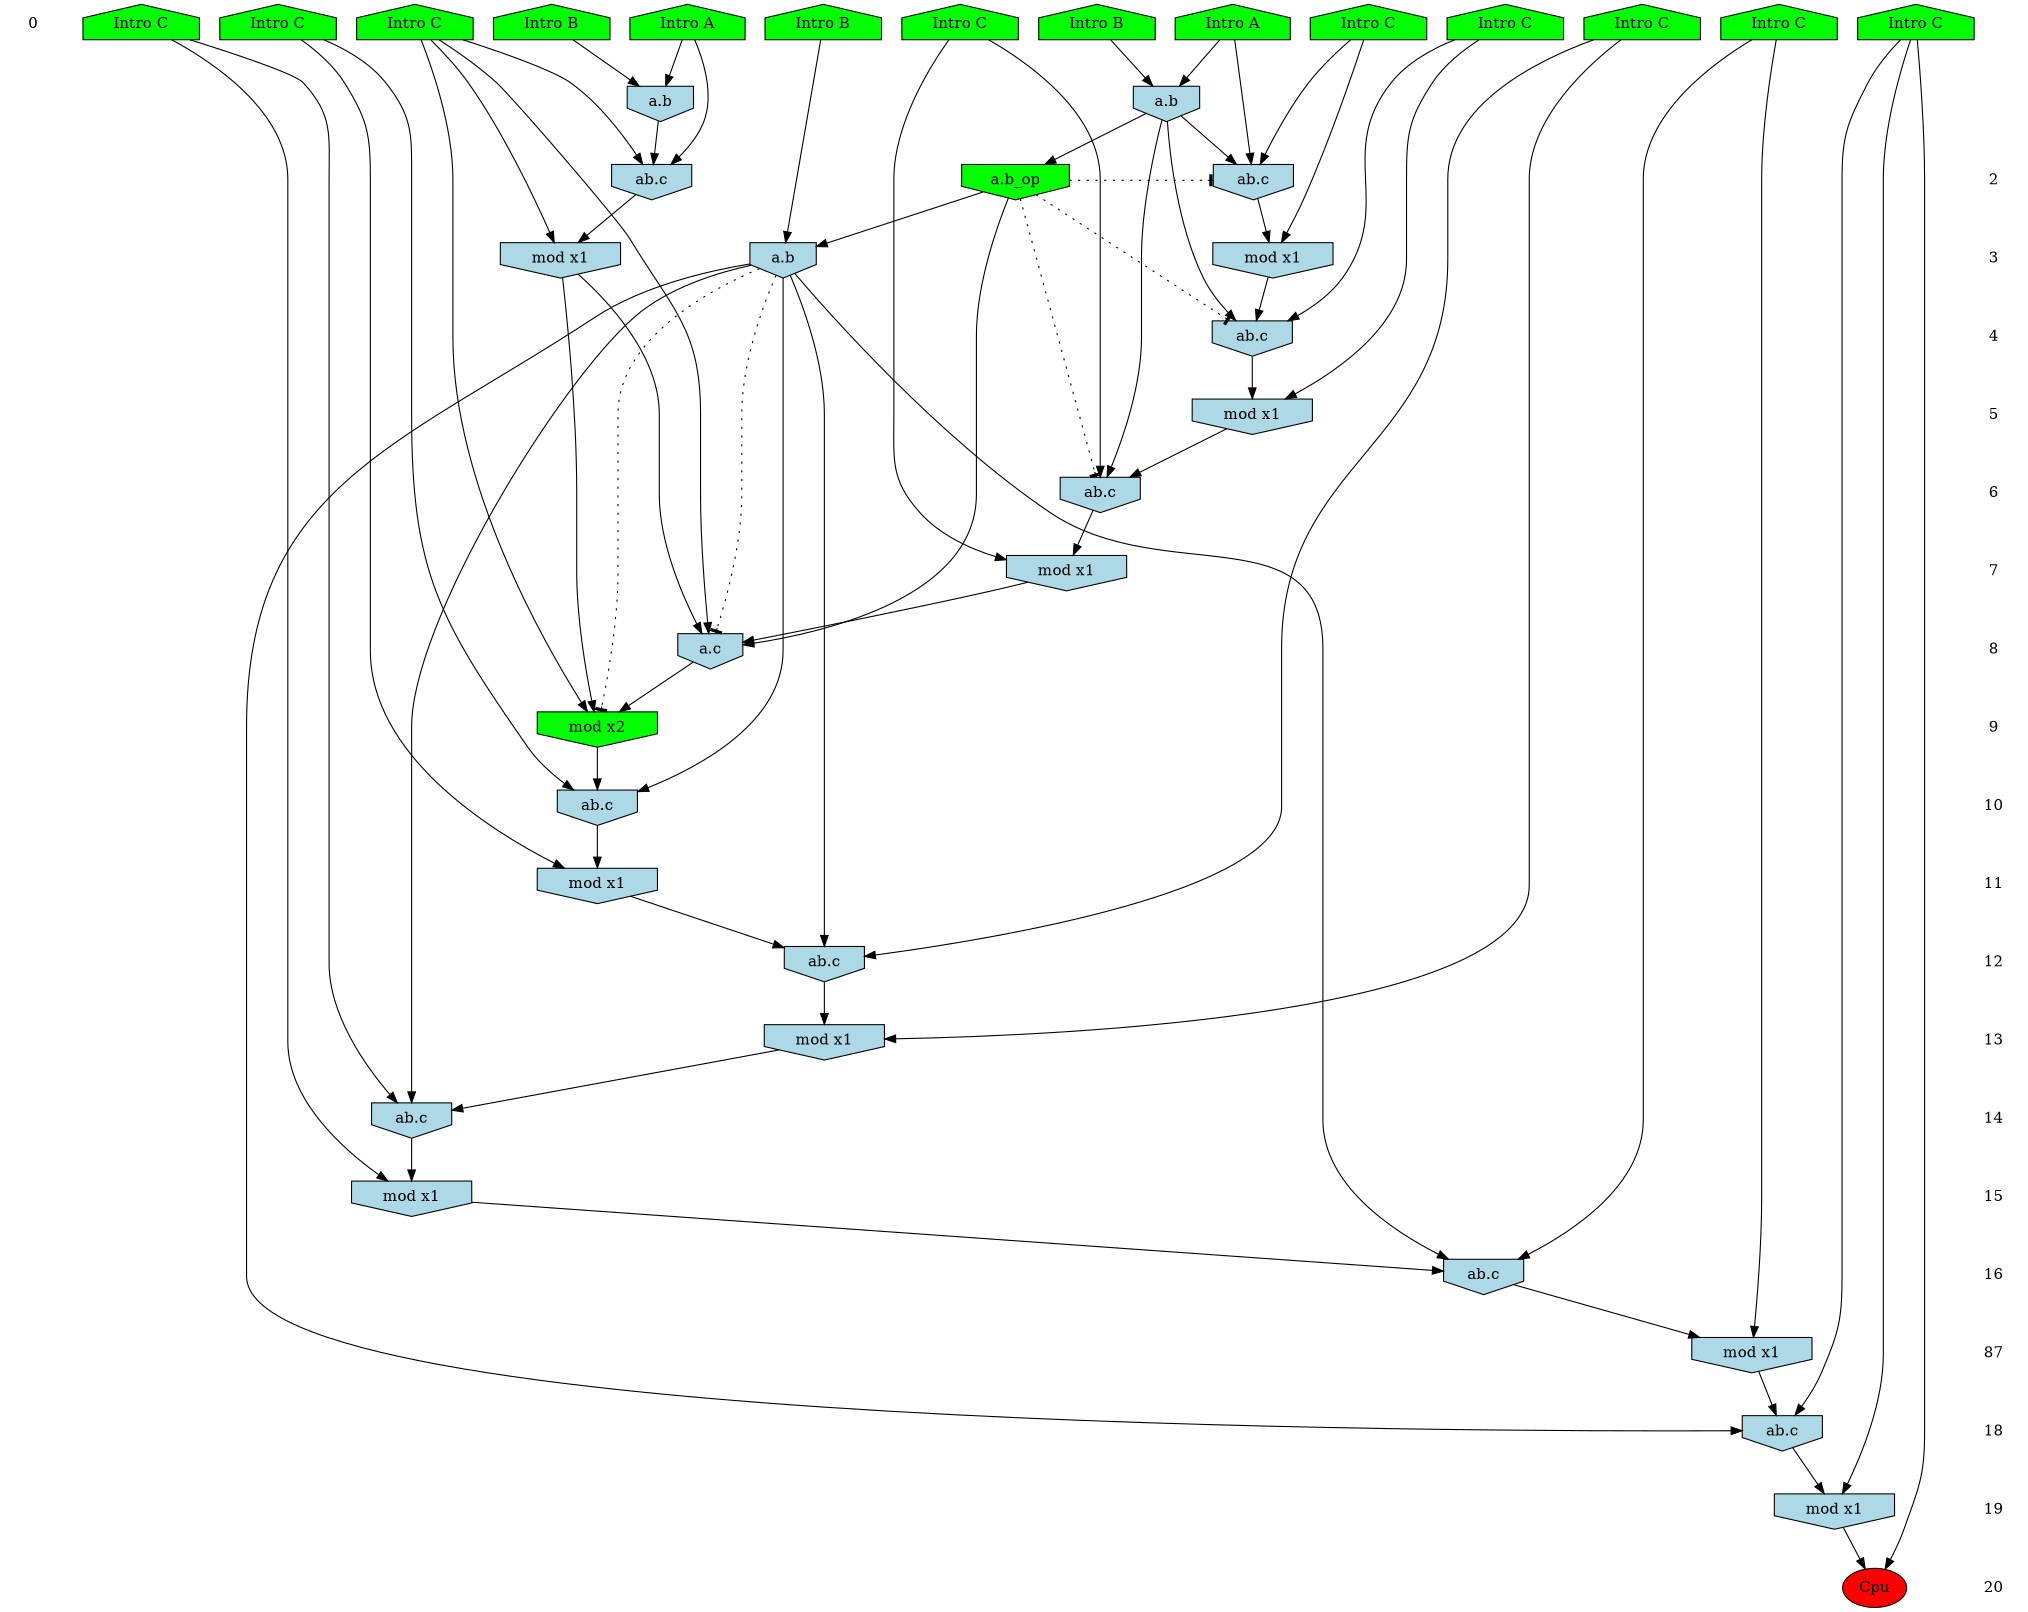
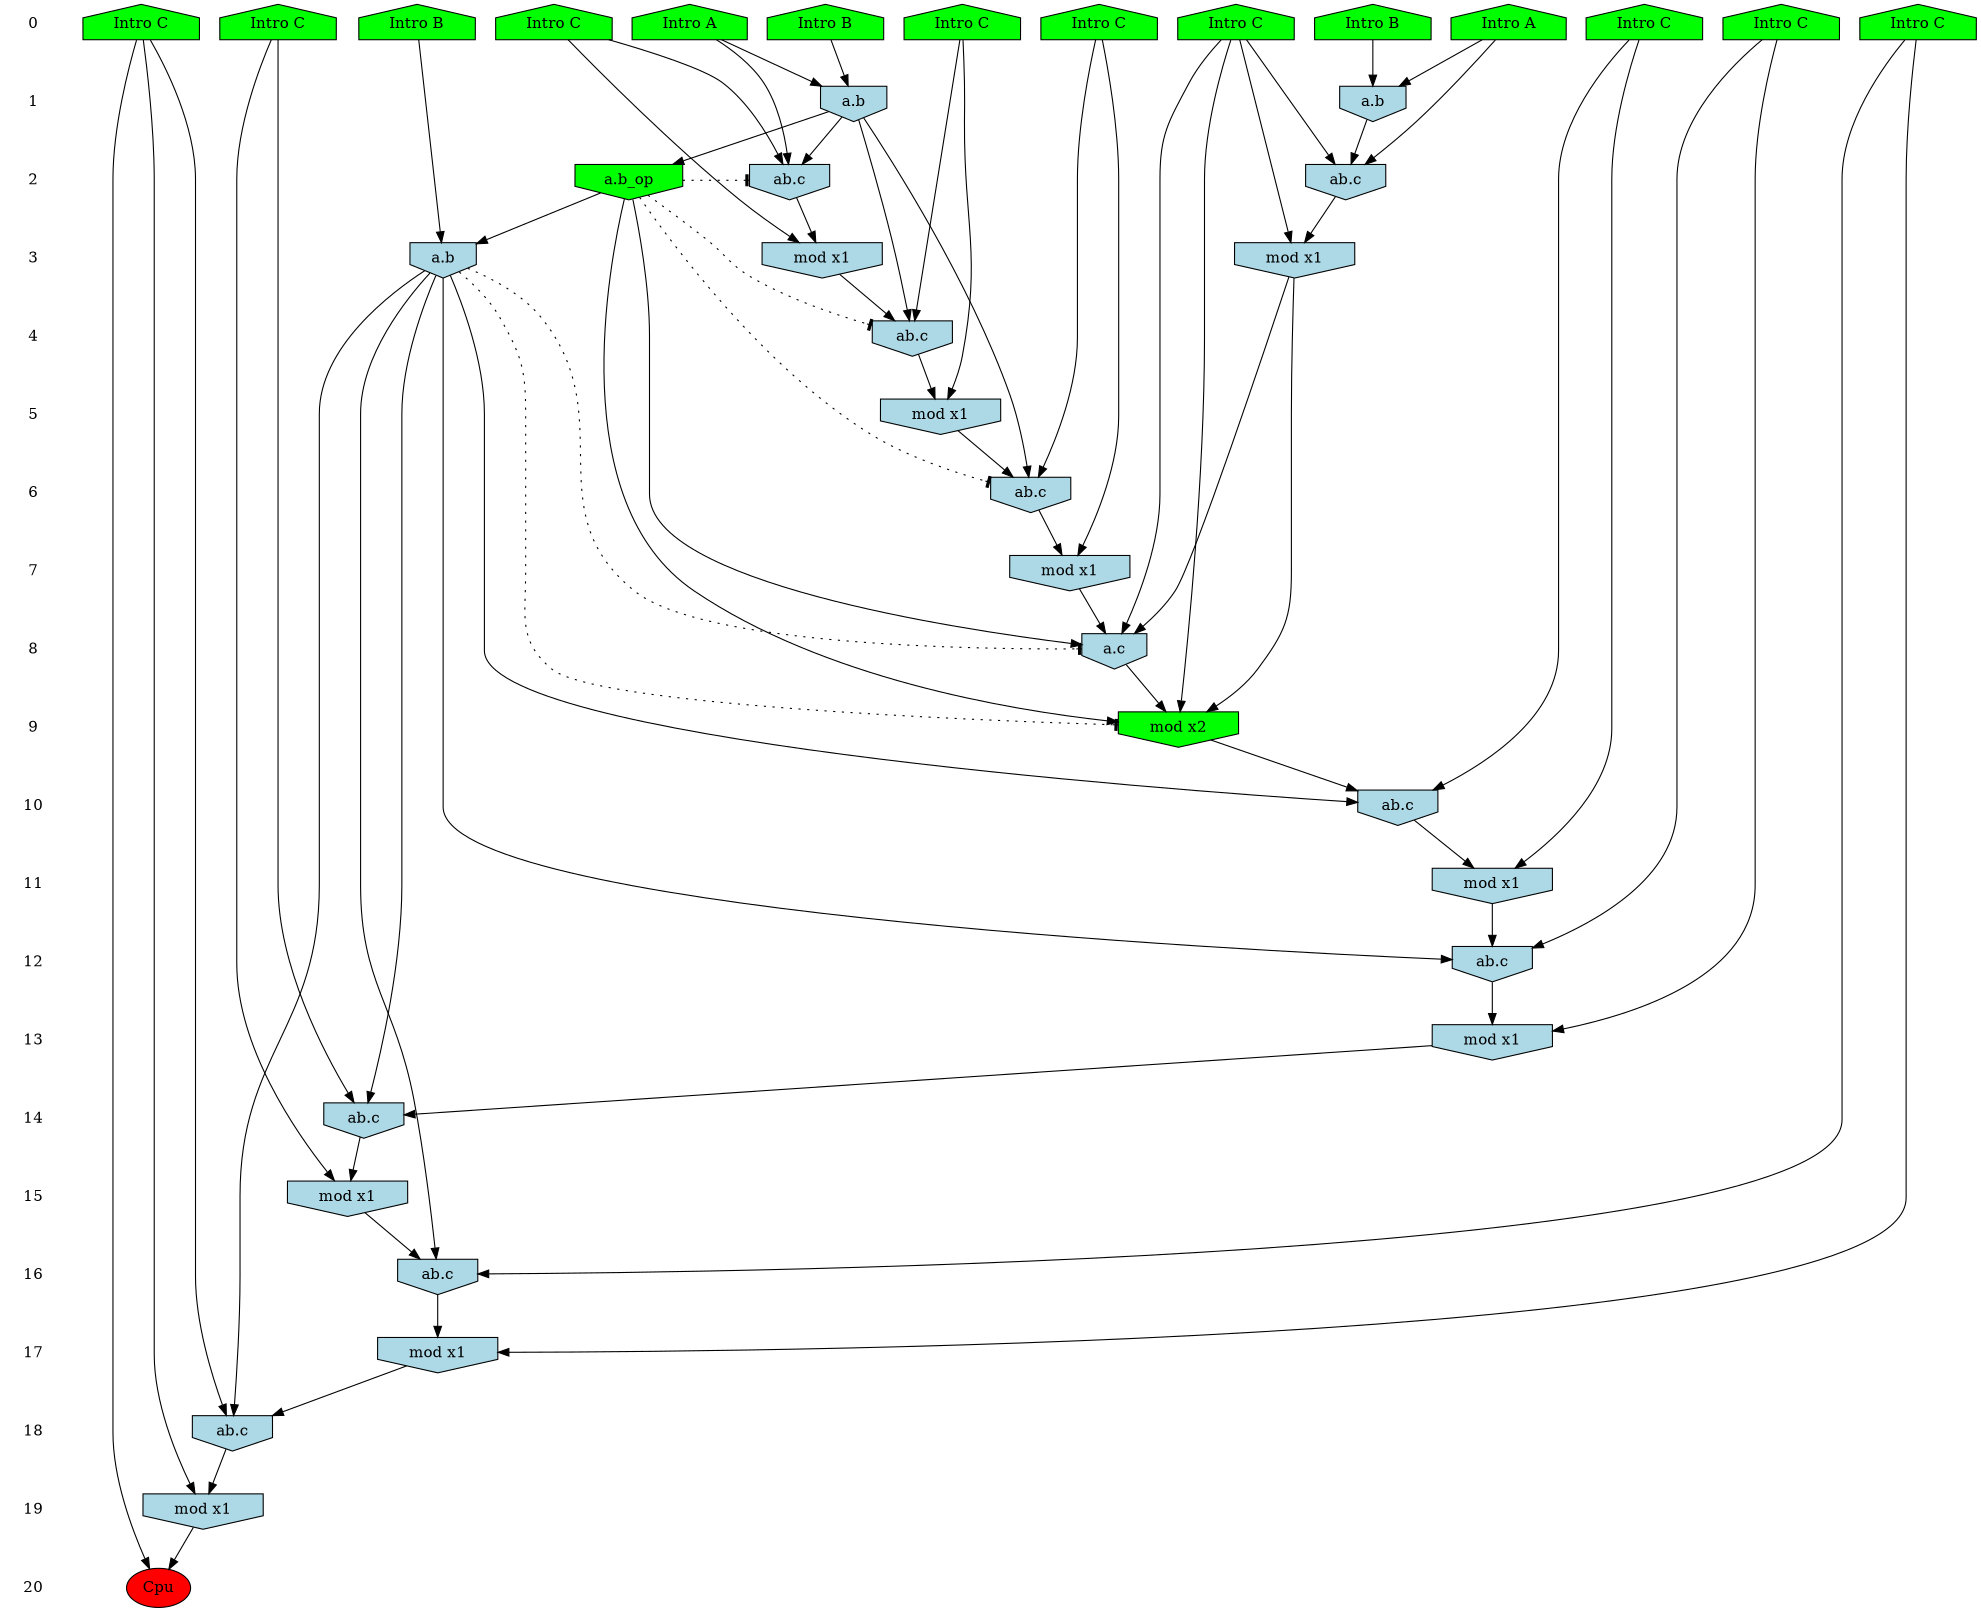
none -> (34, 102)
none -> (701, 595)
(1994, 1353) -> (34, 1353)
